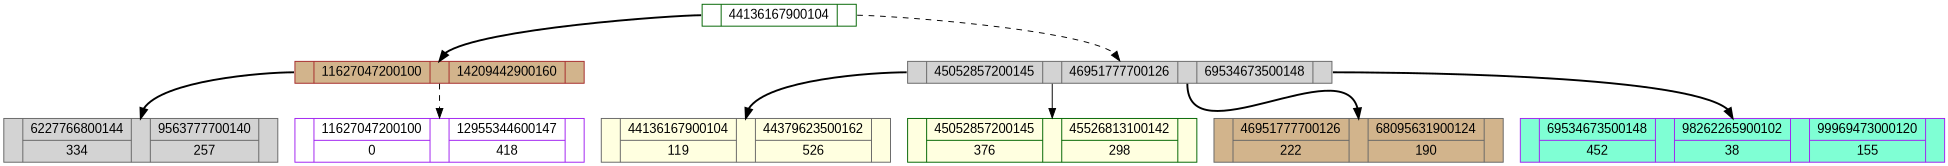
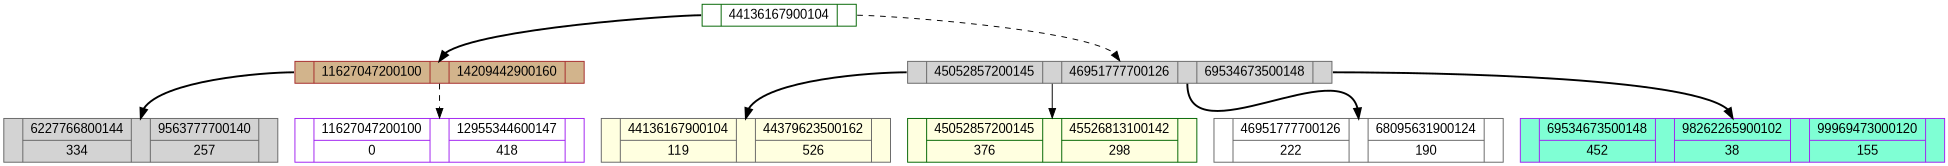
(1359, 140) -> (1359, 140)
